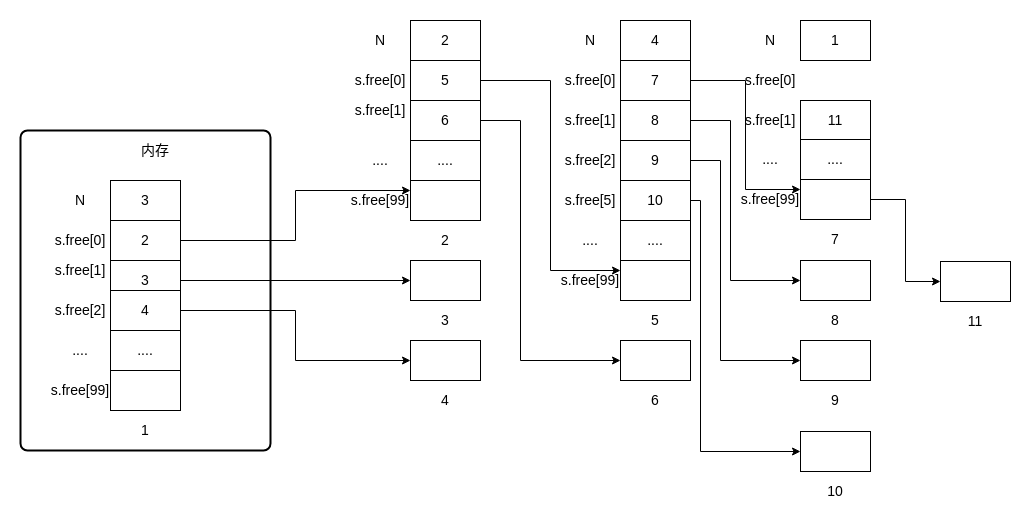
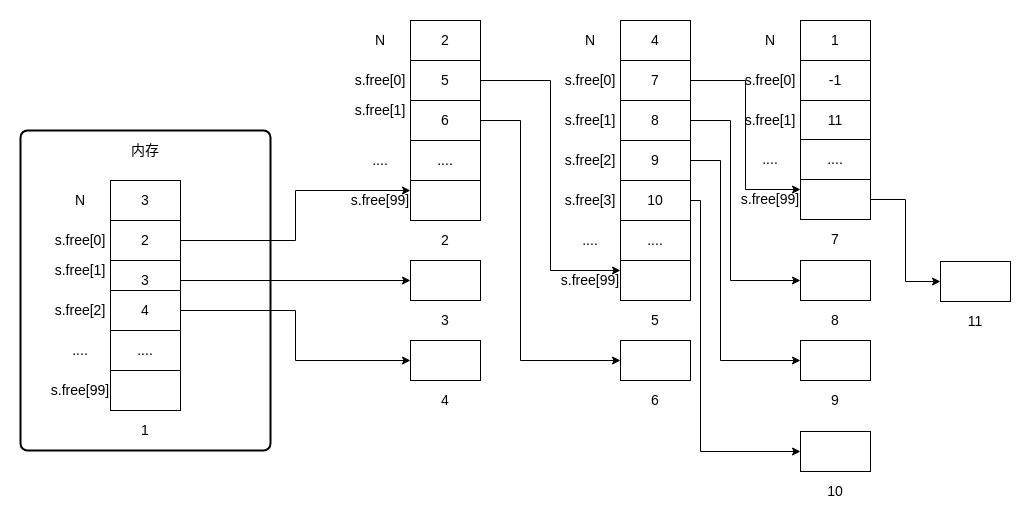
none -> (836, 81)
(156, 151) -> (146, 151)
(591, 201) -> (591, 201)
